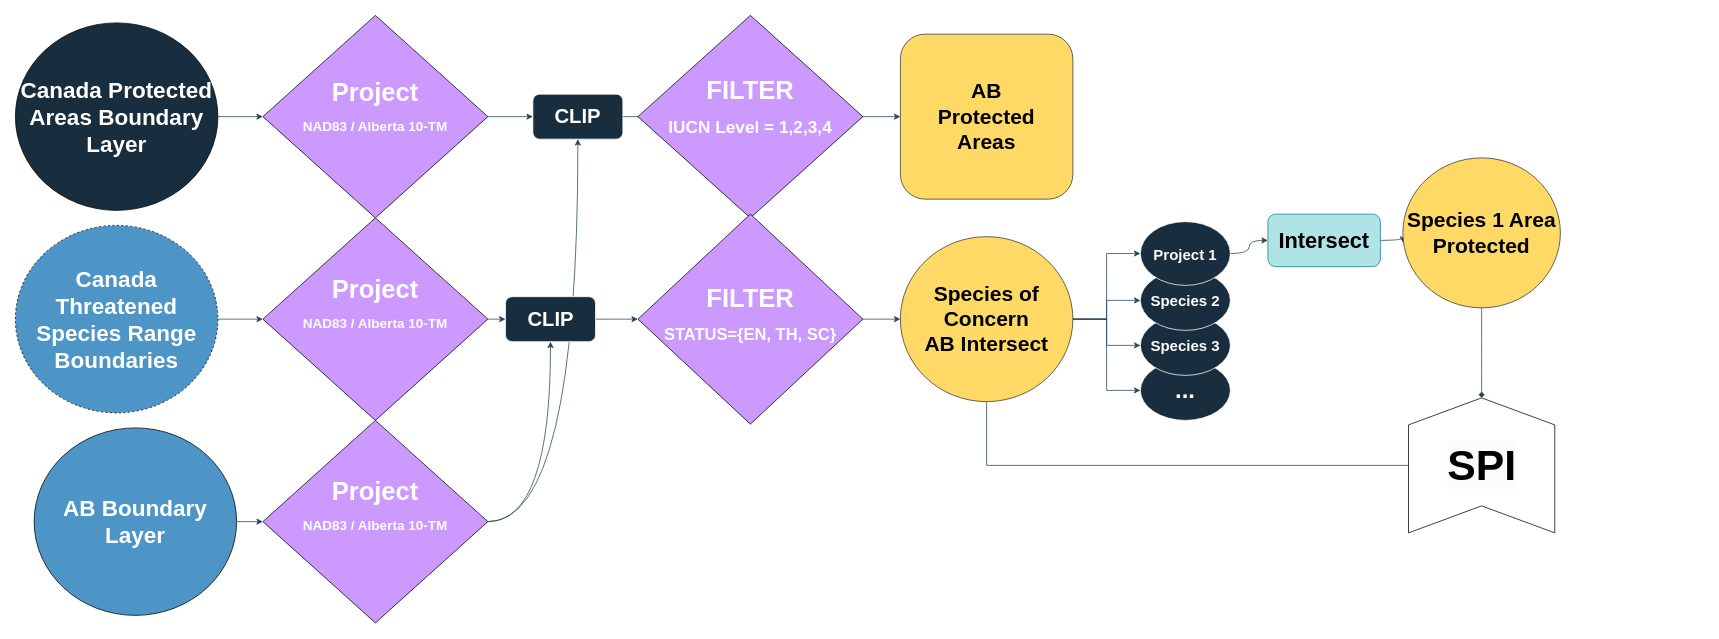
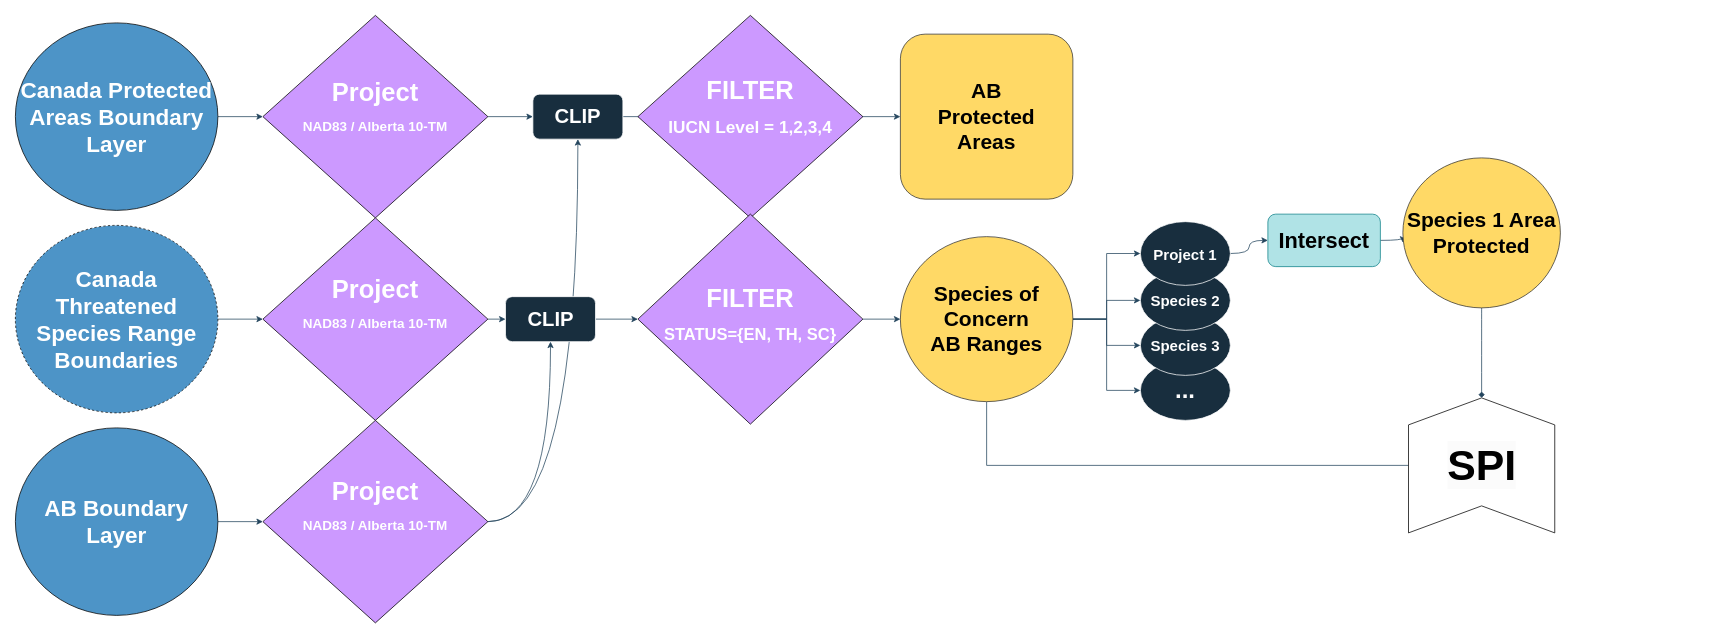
(117, 117) -> (117, 117)
(987, 319) -> (987, 319)
(135, 522) -> (117, 522)
